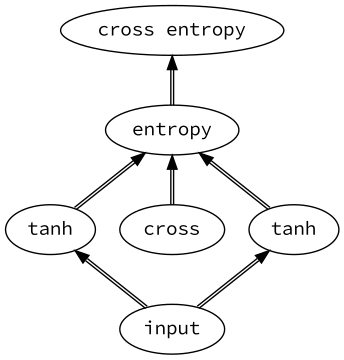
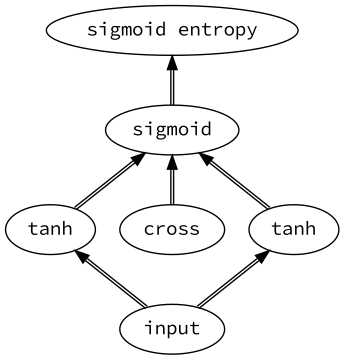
(172, 30) -> (172, 30)
(172, 130) -> (172, 130)
